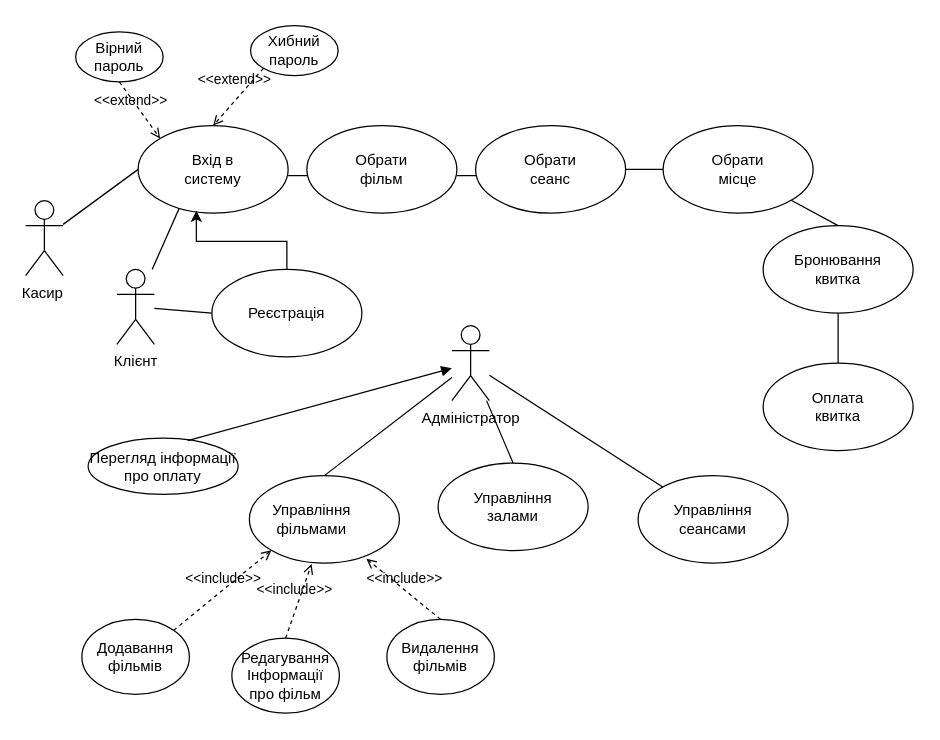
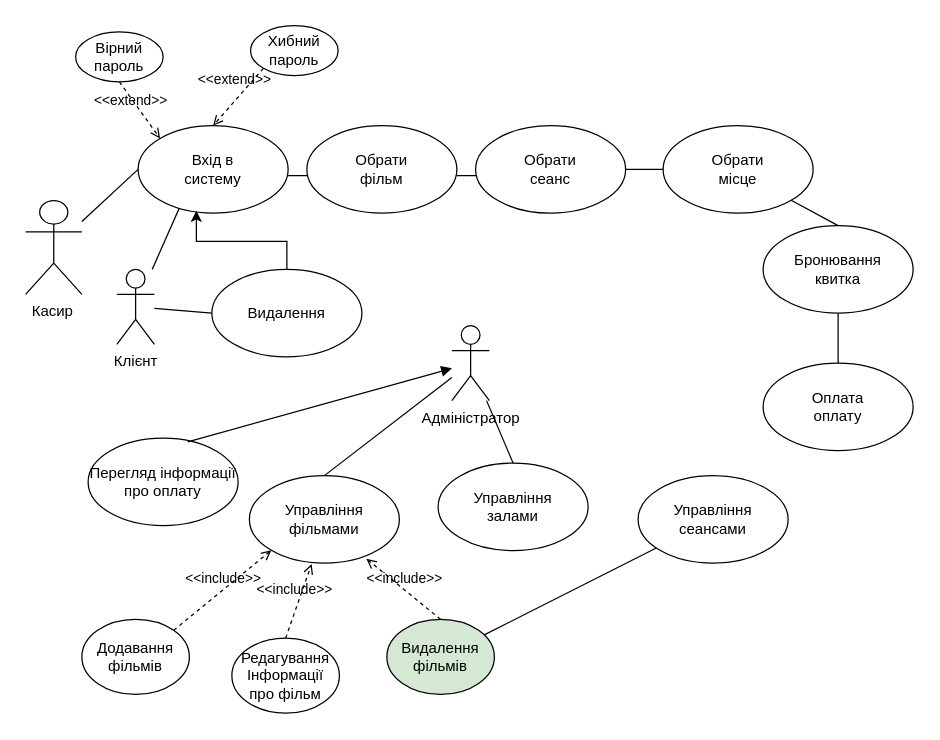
(44, 238) -> (54, 248)
(287, 313) -> (287, 313)
(838, 407) -> (838, 407)
(576, 431) -> (570, 591)
(163, 466) -> (163, 482)
(312, 519) -> (324, 519)
(441, 657) -> (441, 657)
